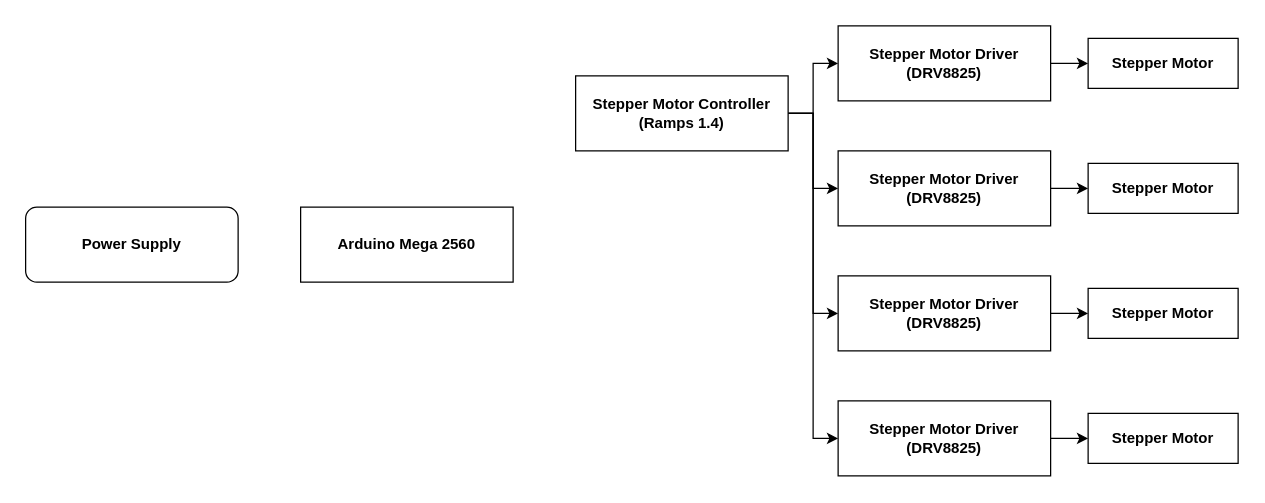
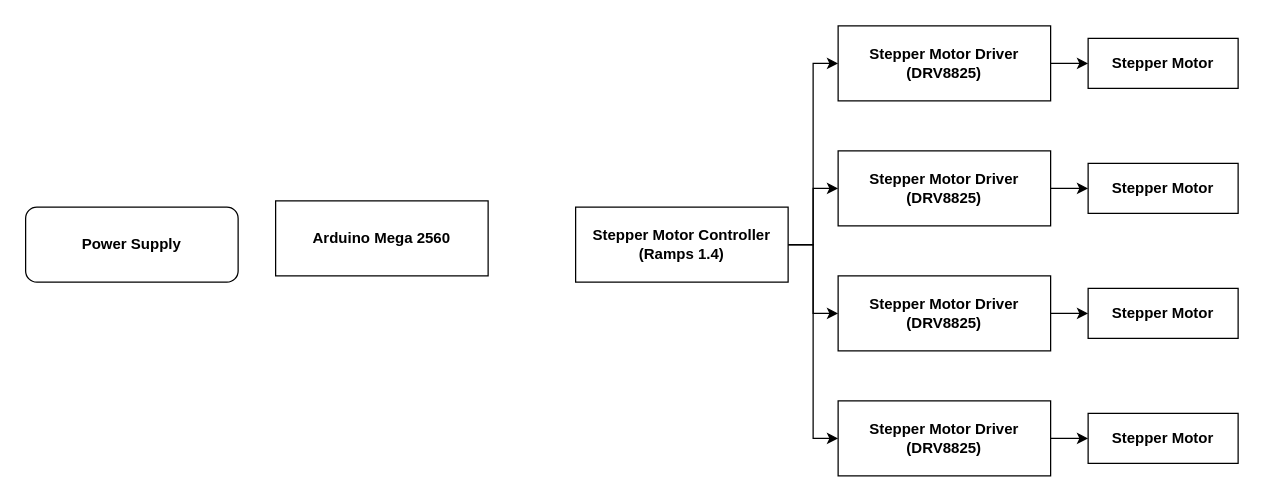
(682, 113) -> (682, 244)
(407, 244) -> (382, 238)
